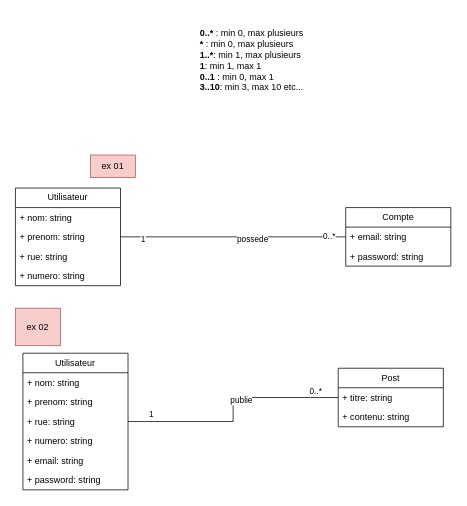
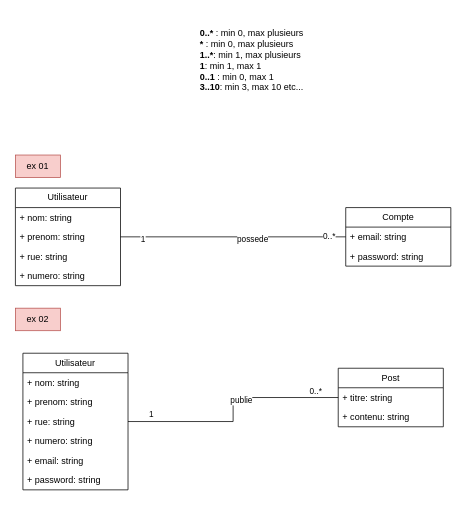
(113, 166) -> (38, 166)
(38, 327) -> (38, 319)
